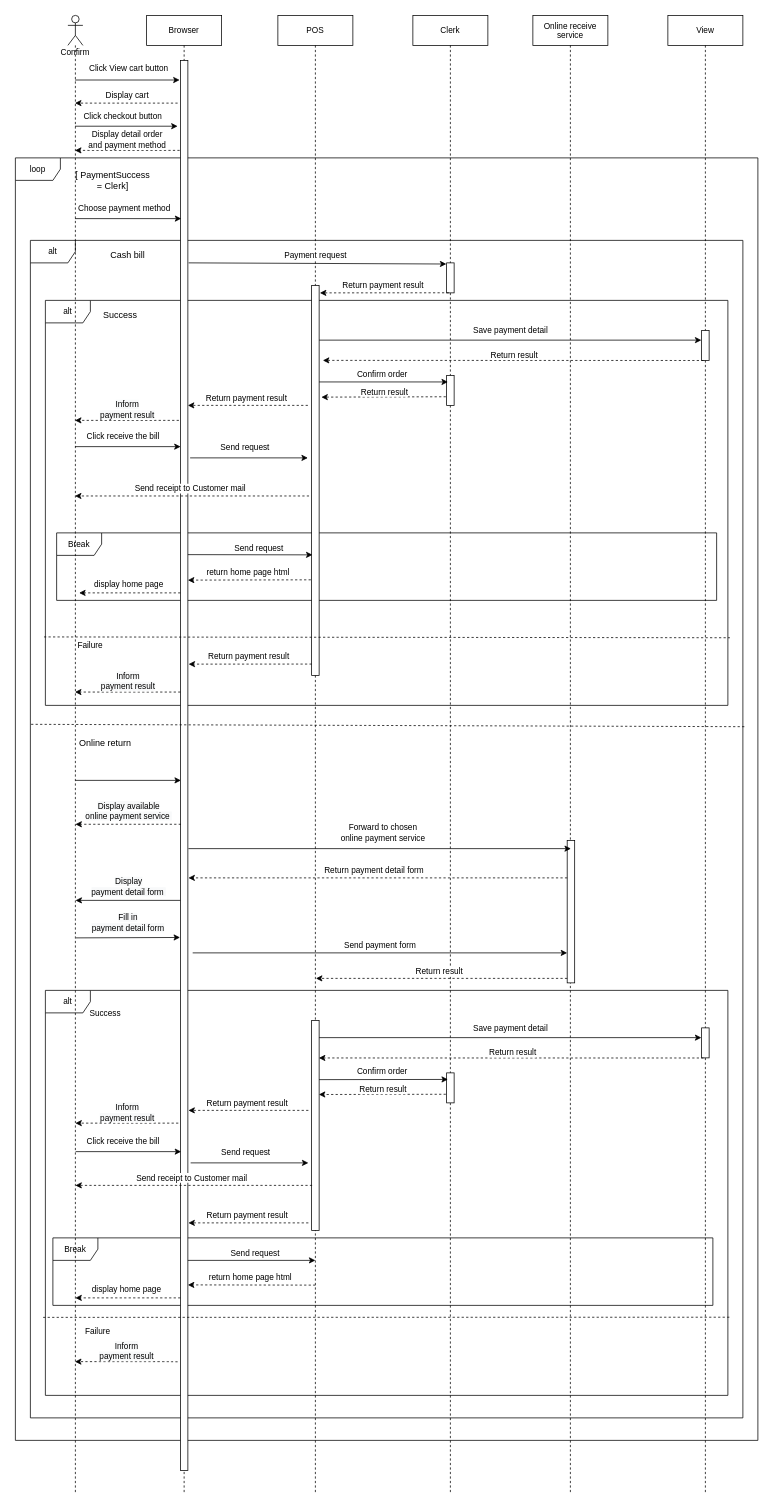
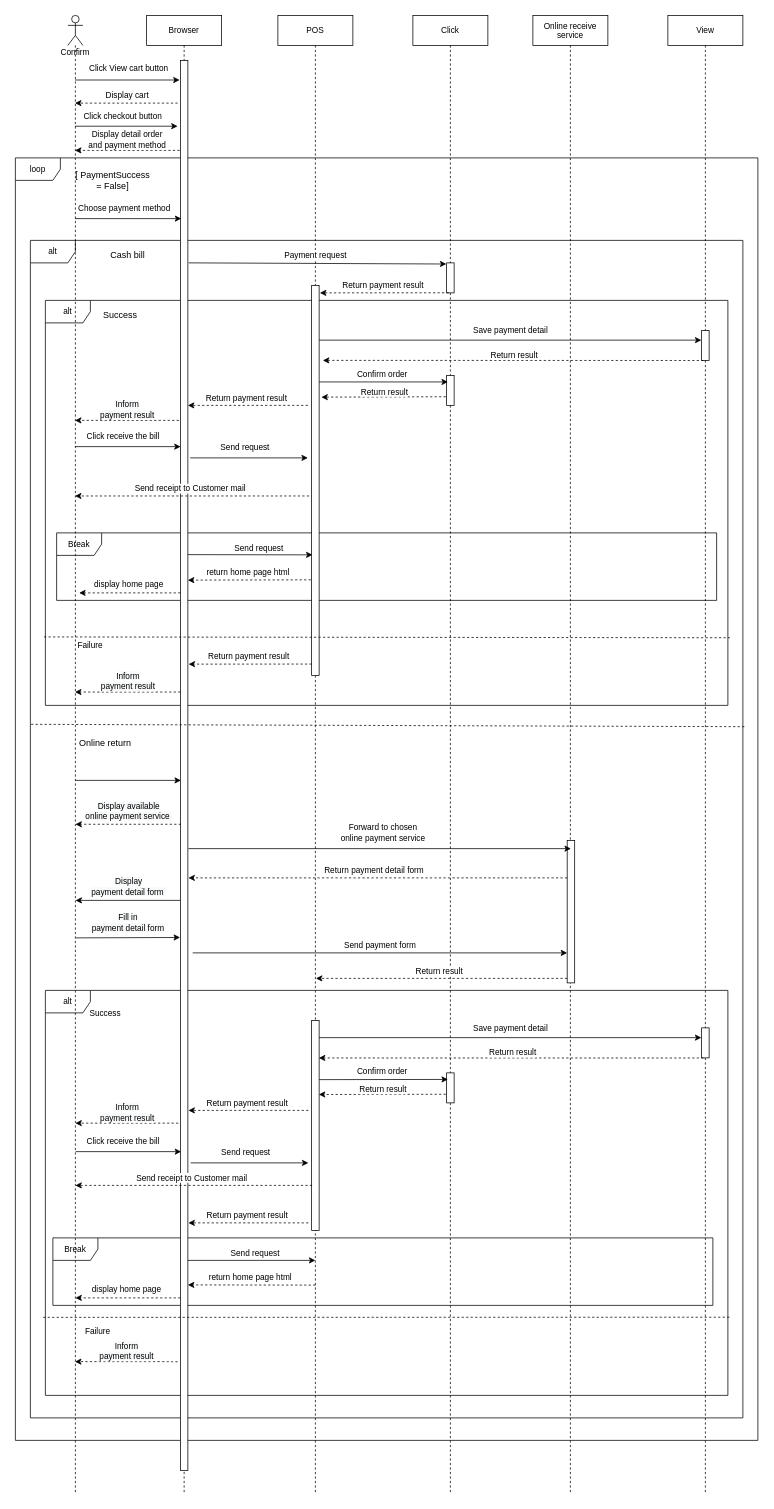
(450, 31) -> (450, 31)
(113, 180) -> (113, 180)
